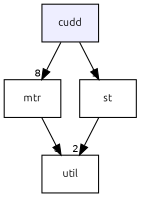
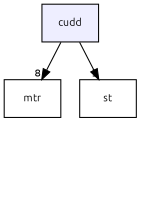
(70, 174) -> none
